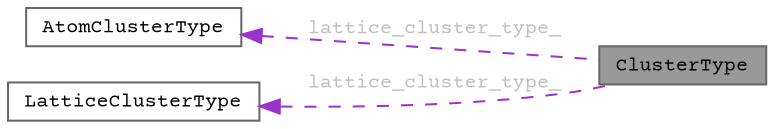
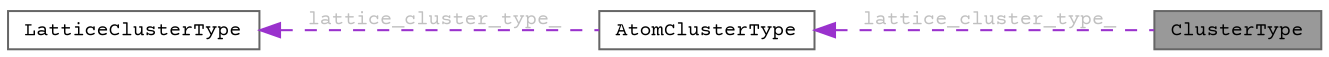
(447, 104) -> (440, 30)
